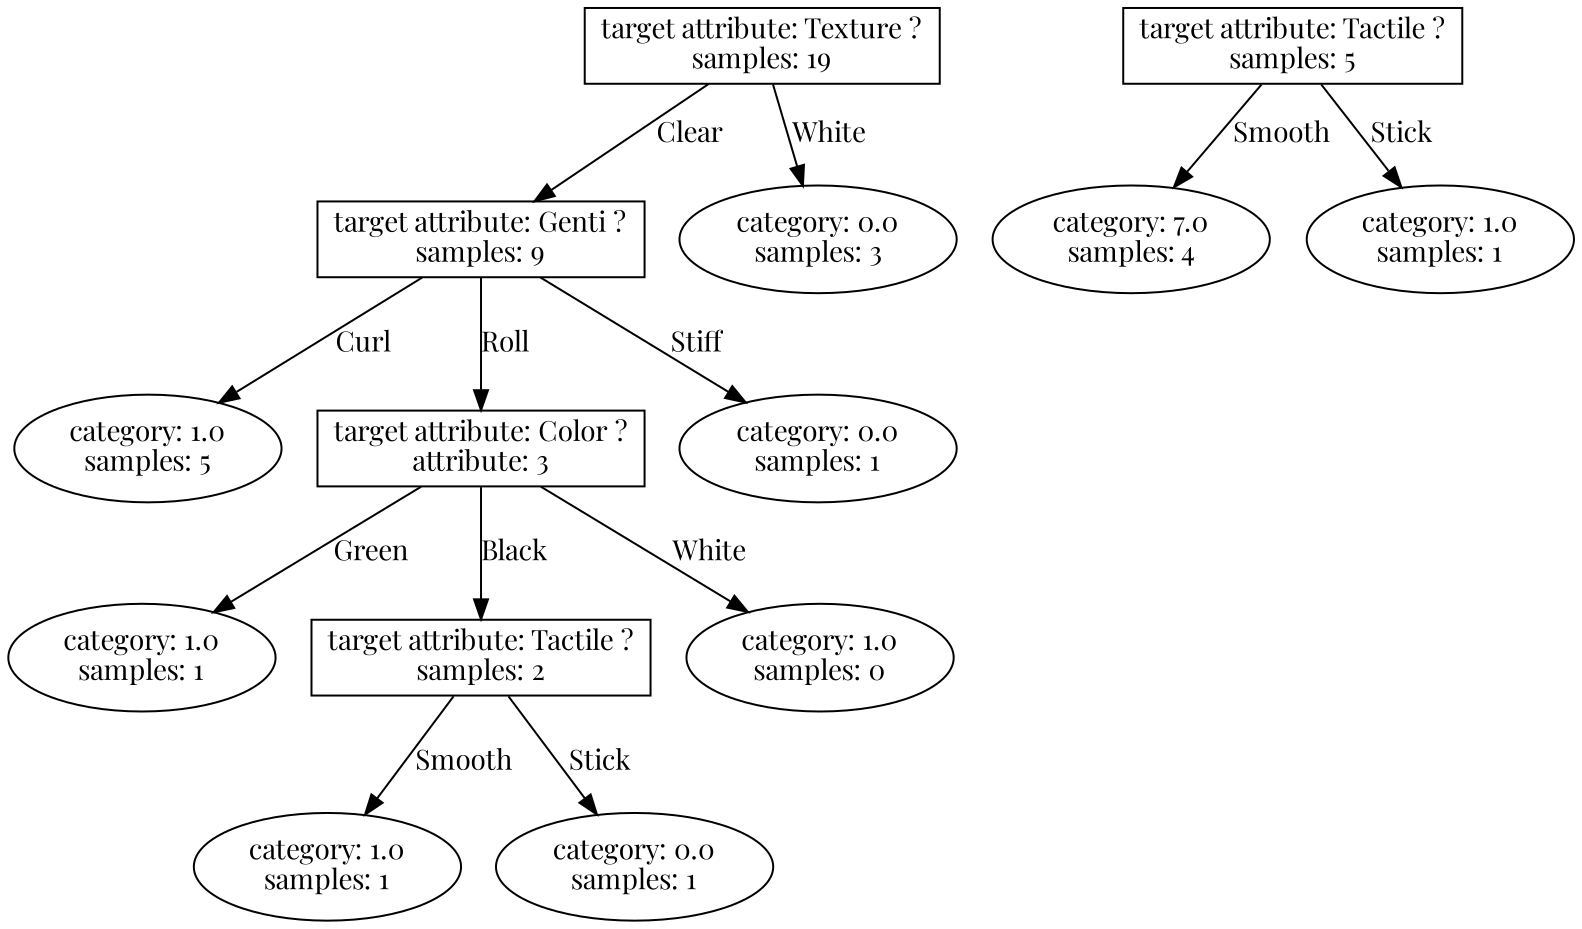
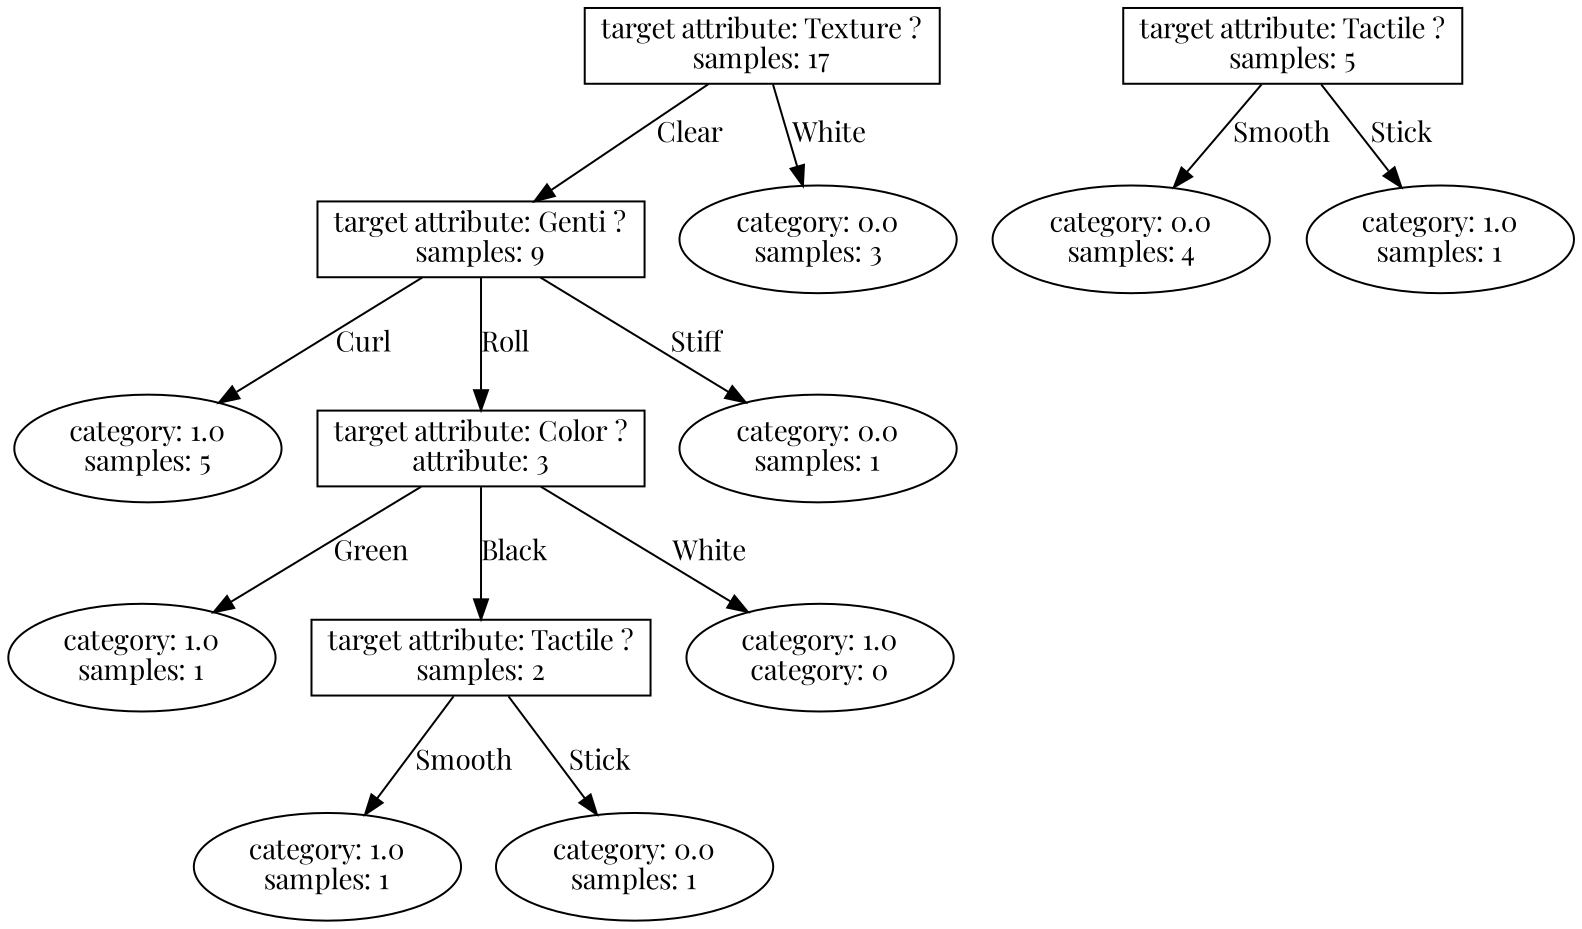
(762, 46) -> (762, 46)
(1131, 239) -> (1131, 239)
(820, 658) -> (820, 658)
